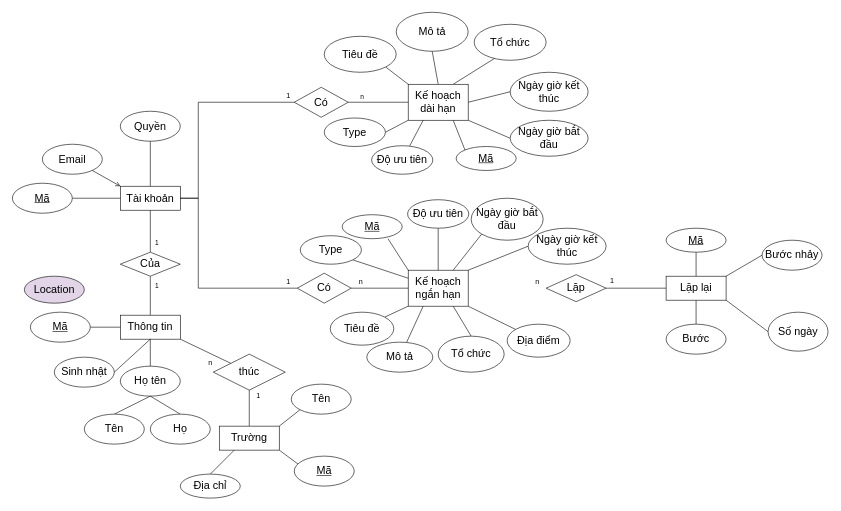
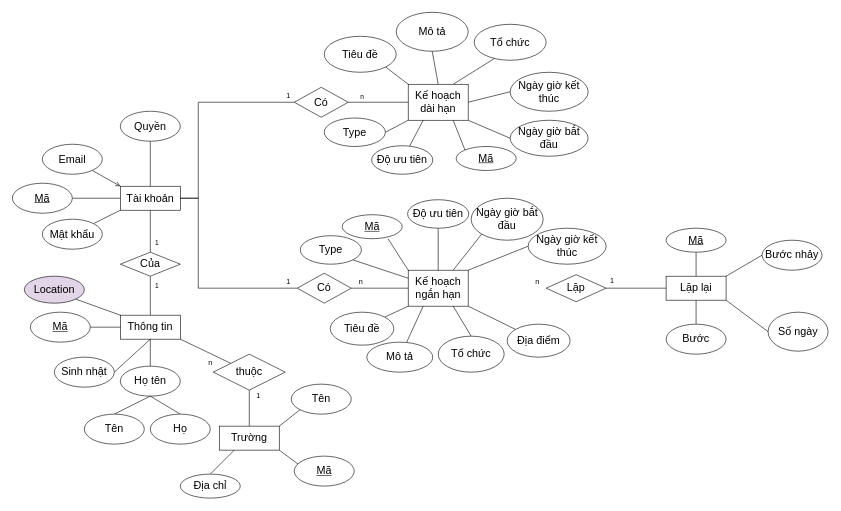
none -> (106, 217)
none -> (72, 234)
none -> (98, 307)
(249, 372) -> (249, 372)
